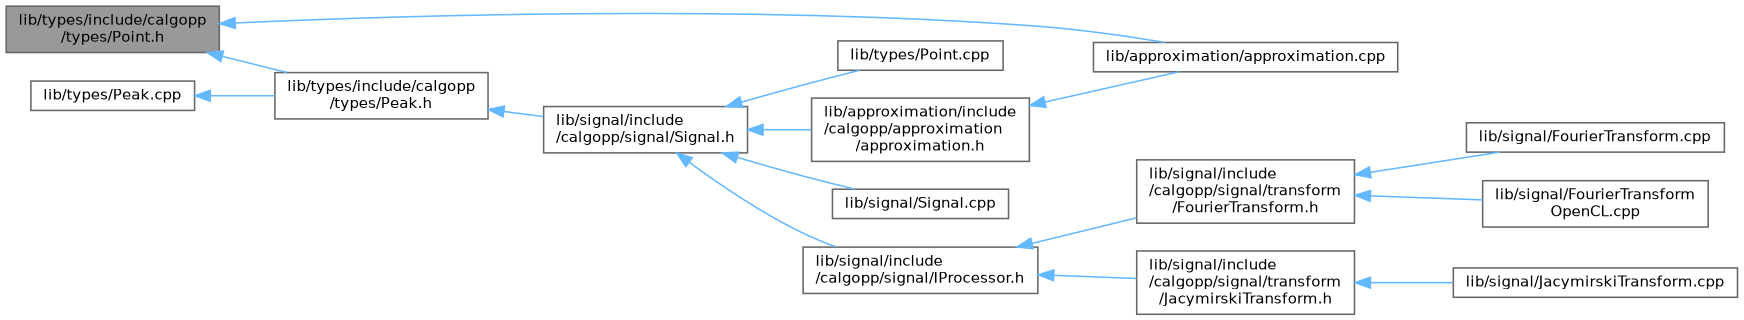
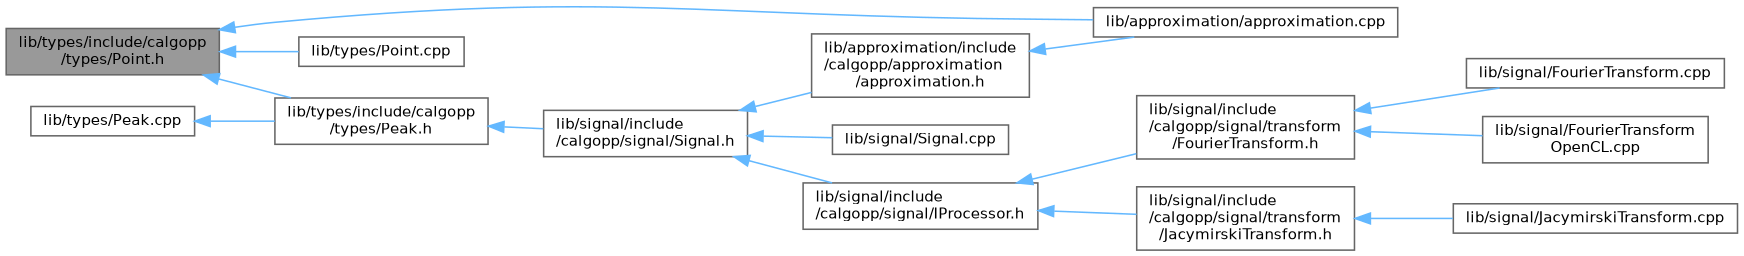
(800, 86) -> (267, 52)
